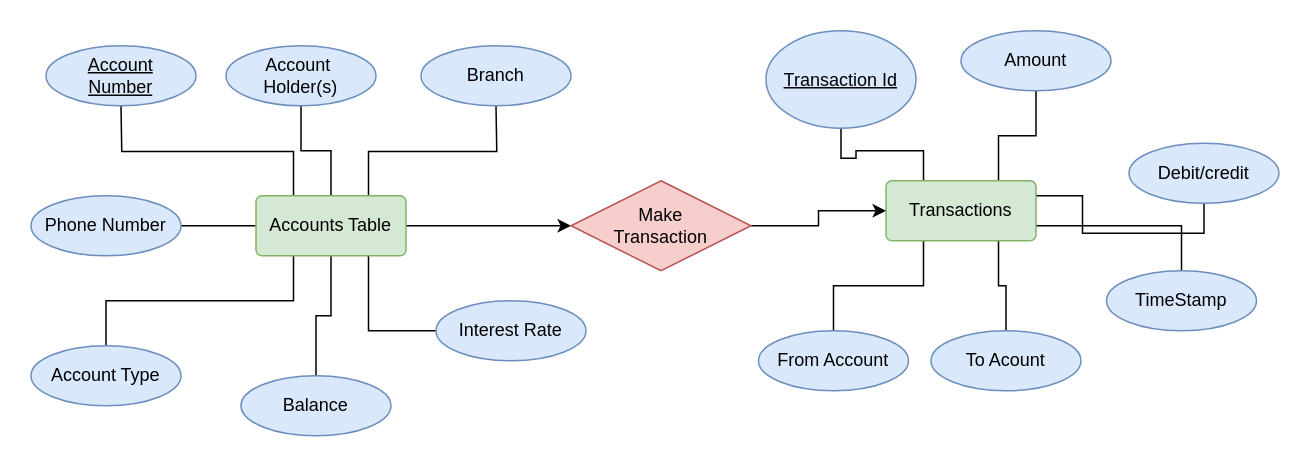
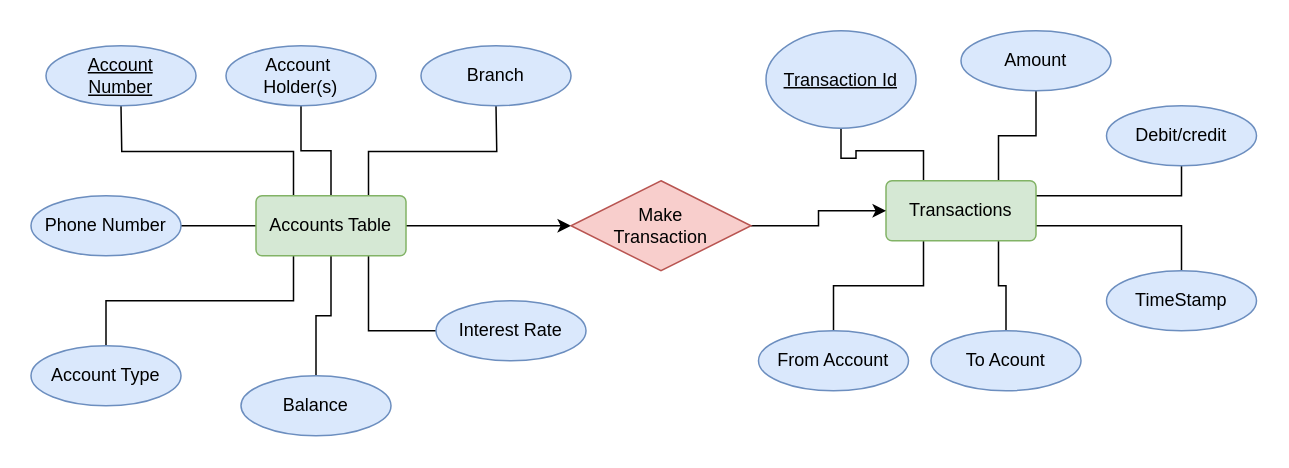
(1204, 173) -> (1181, 136)
